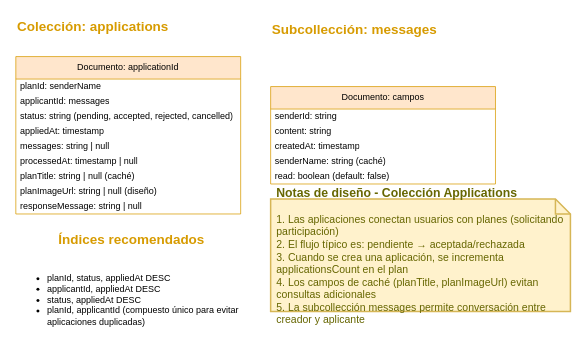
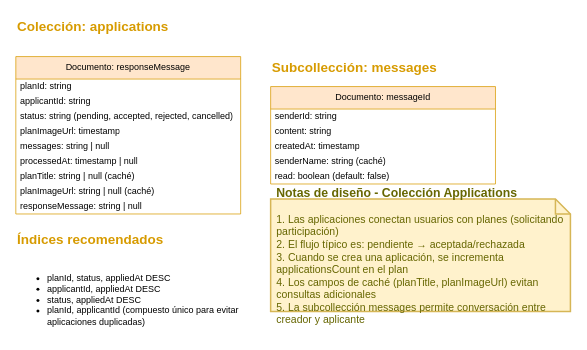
(364, 30) -> (364, 68)
(128, 68) -> (128, 68)
(62, 87) -> (50, 87)
(383, 98) -> (383, 98)
(68, 102) -> (62, 102)
(64, 132) -> (72, 132)
(97, 192) -> (95, 192)
(150, 240) -> (109, 240)
